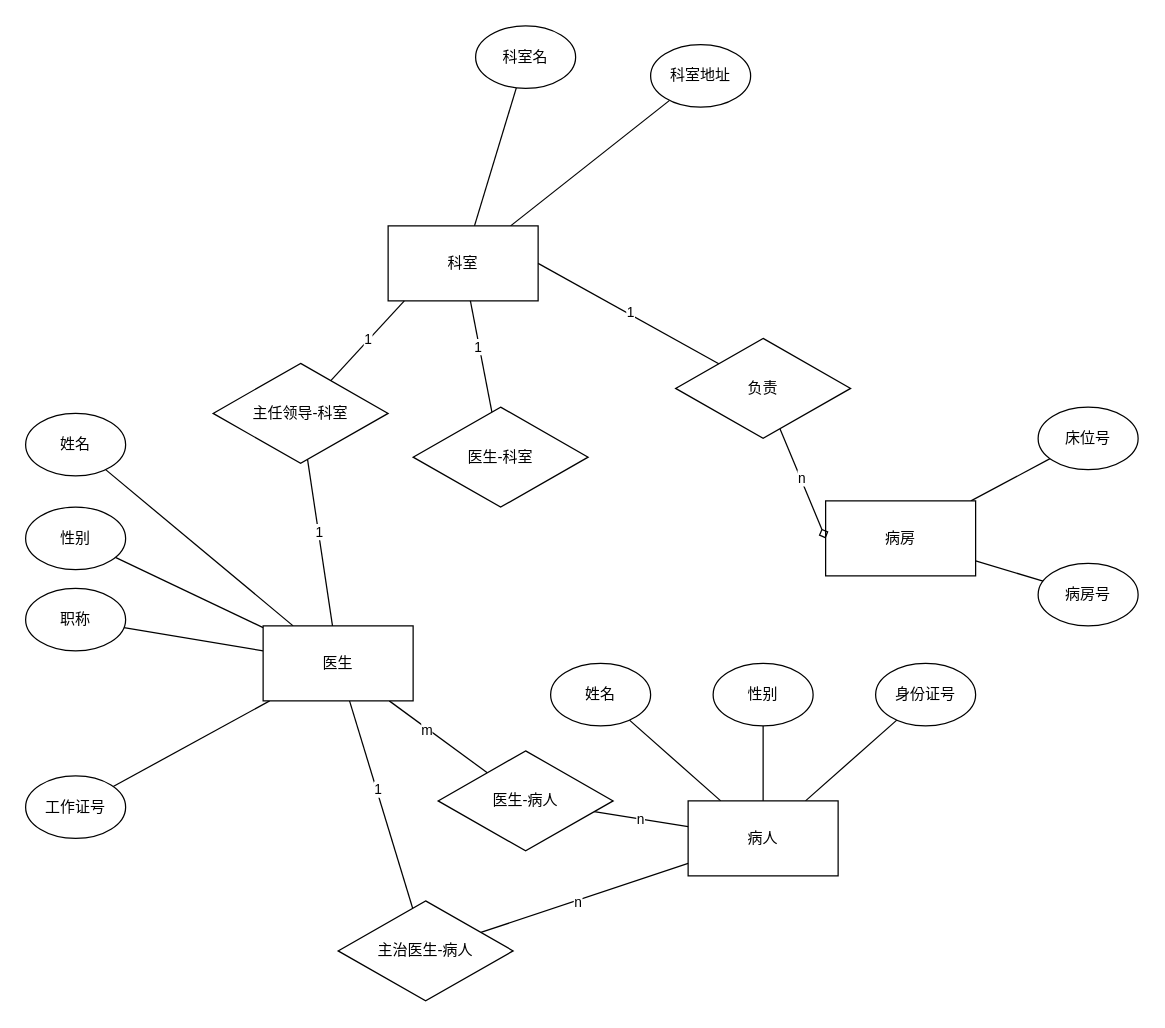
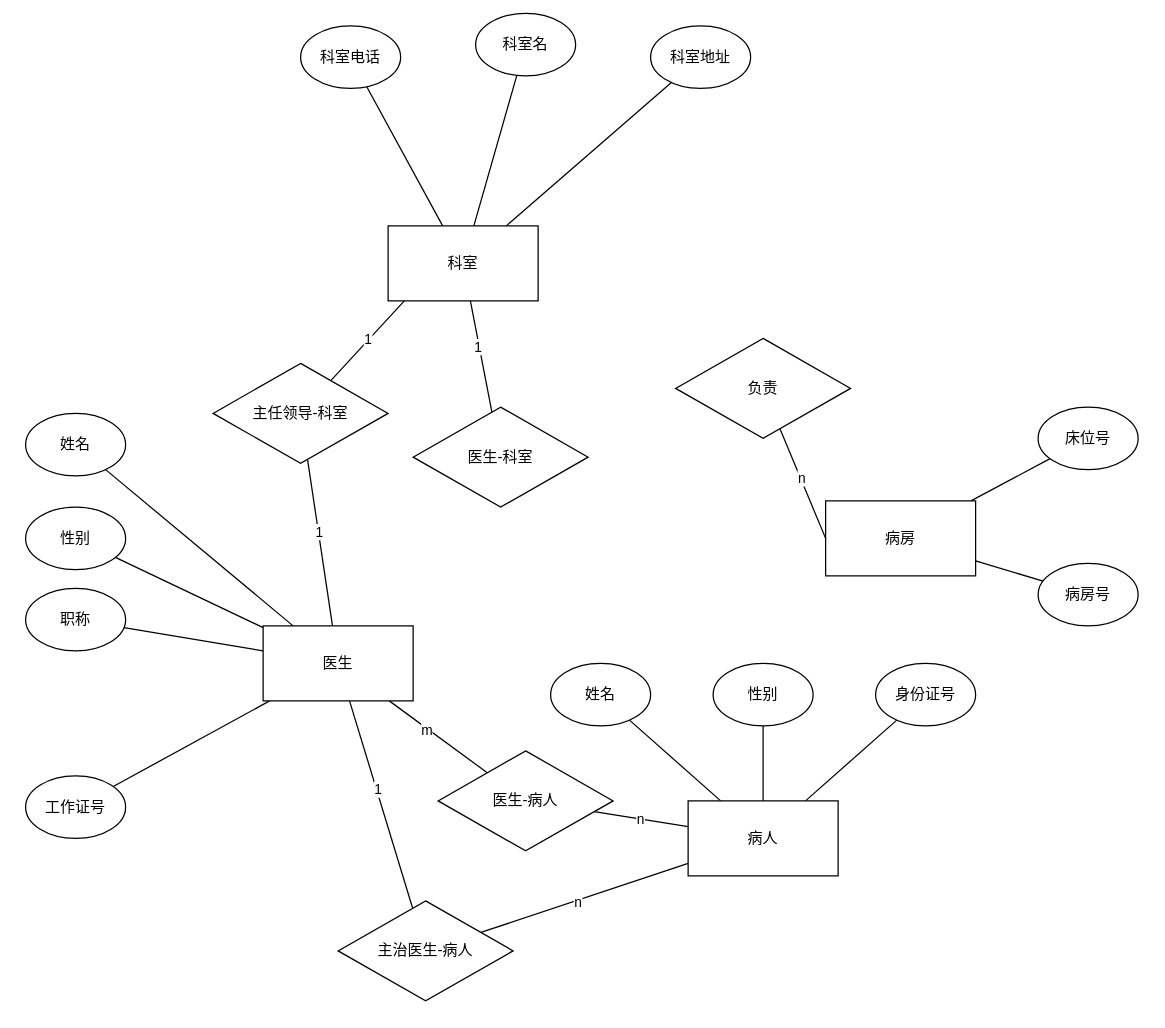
none -> (351, 57)
(526, 57) -> (526, 44)
(701, 76) -> (701, 57)
none -> (405, 156)
(628, 313) -> none
(822, 528) -> (823, 533)
